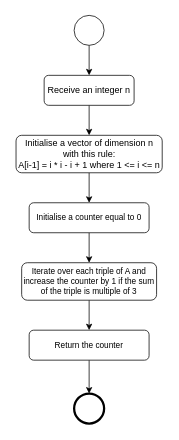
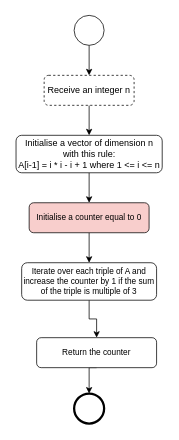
(89, 90) -> (89, 90)
(89, 218) -> (89, 218)
(89, 345) -> (96, 353)
